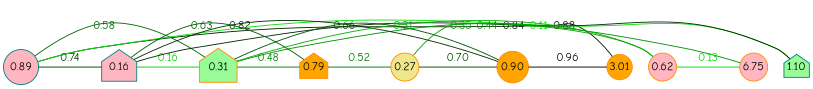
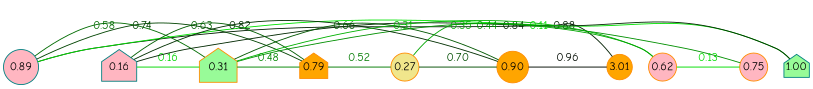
(70, 67) -> (169, 24)
(754, 67) -> (754, 67)
(797, 67) -> (797, 67)
